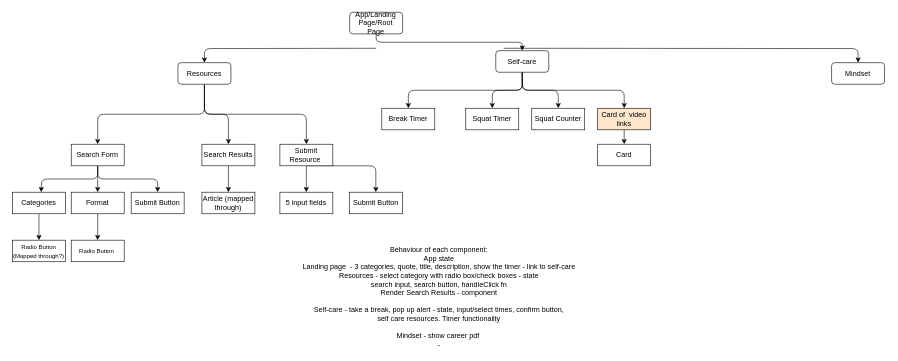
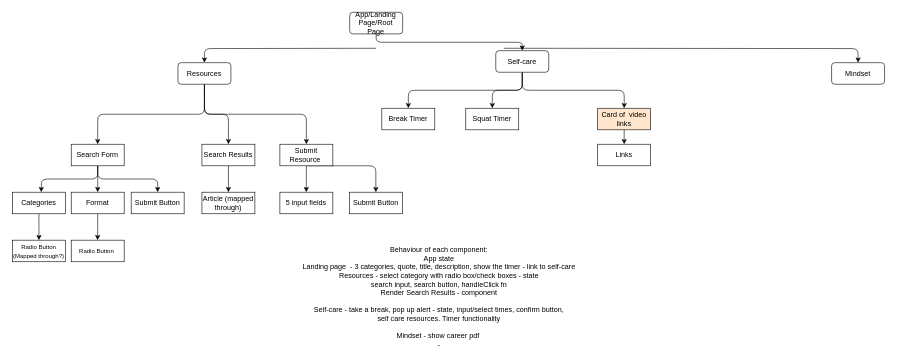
(558, 102) -> none
(558, 119) -> none
(624, 155) -> (624, 155)
